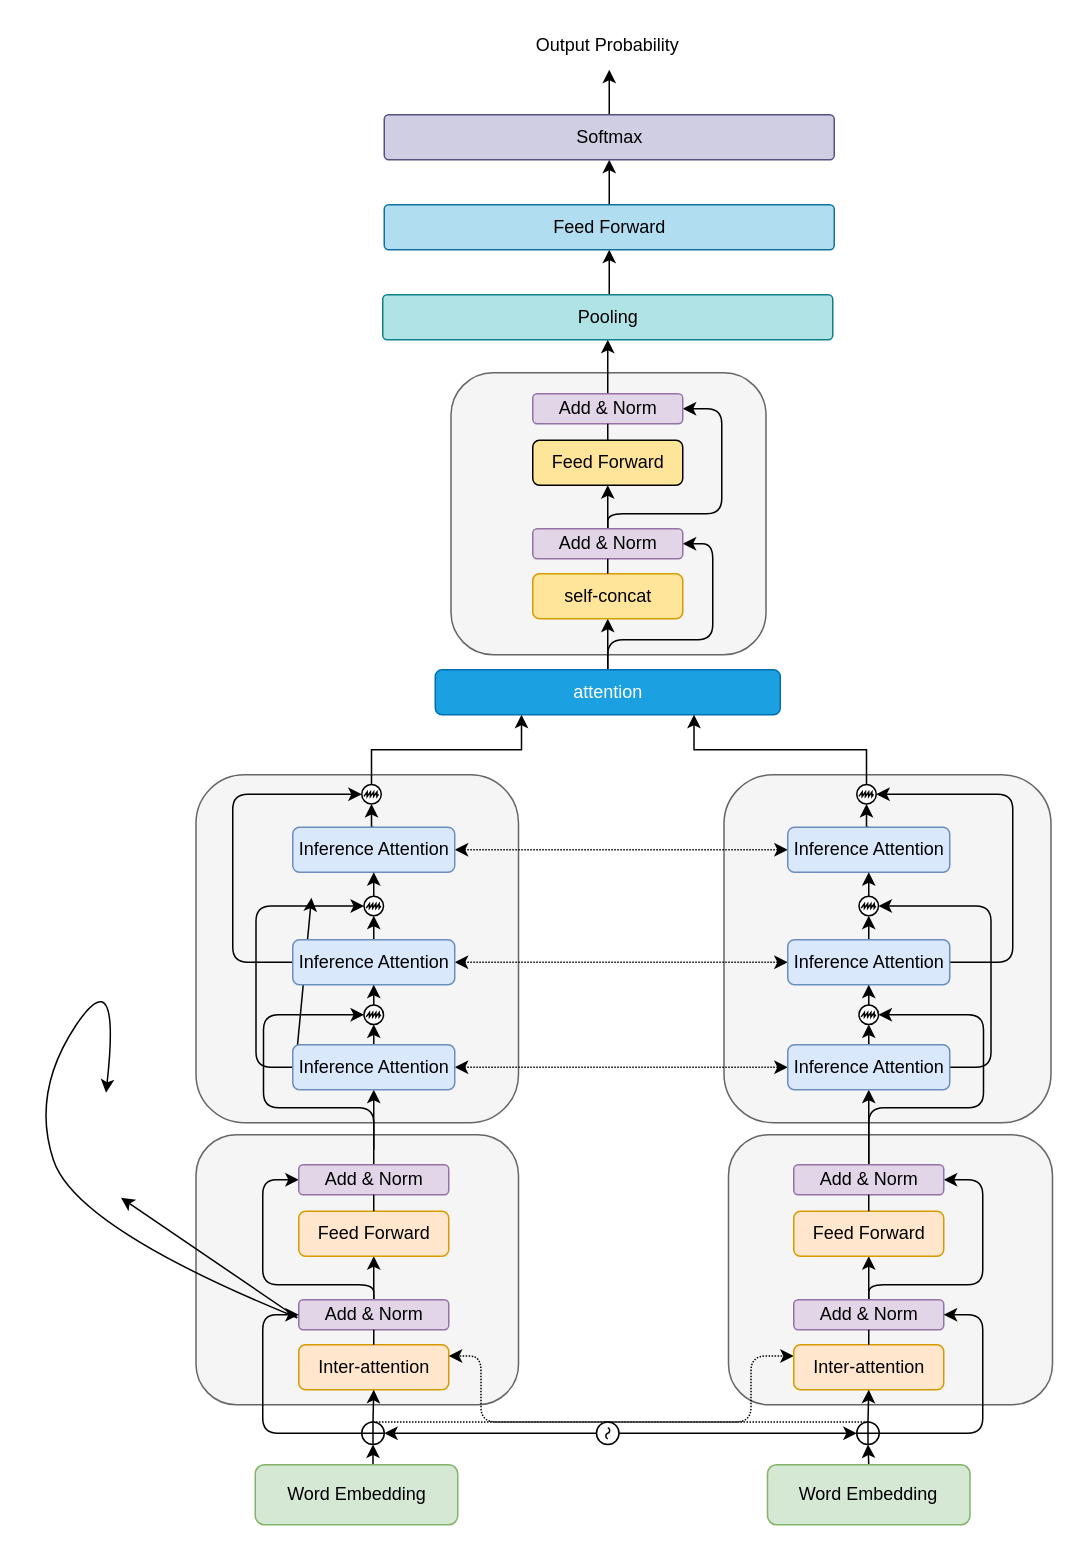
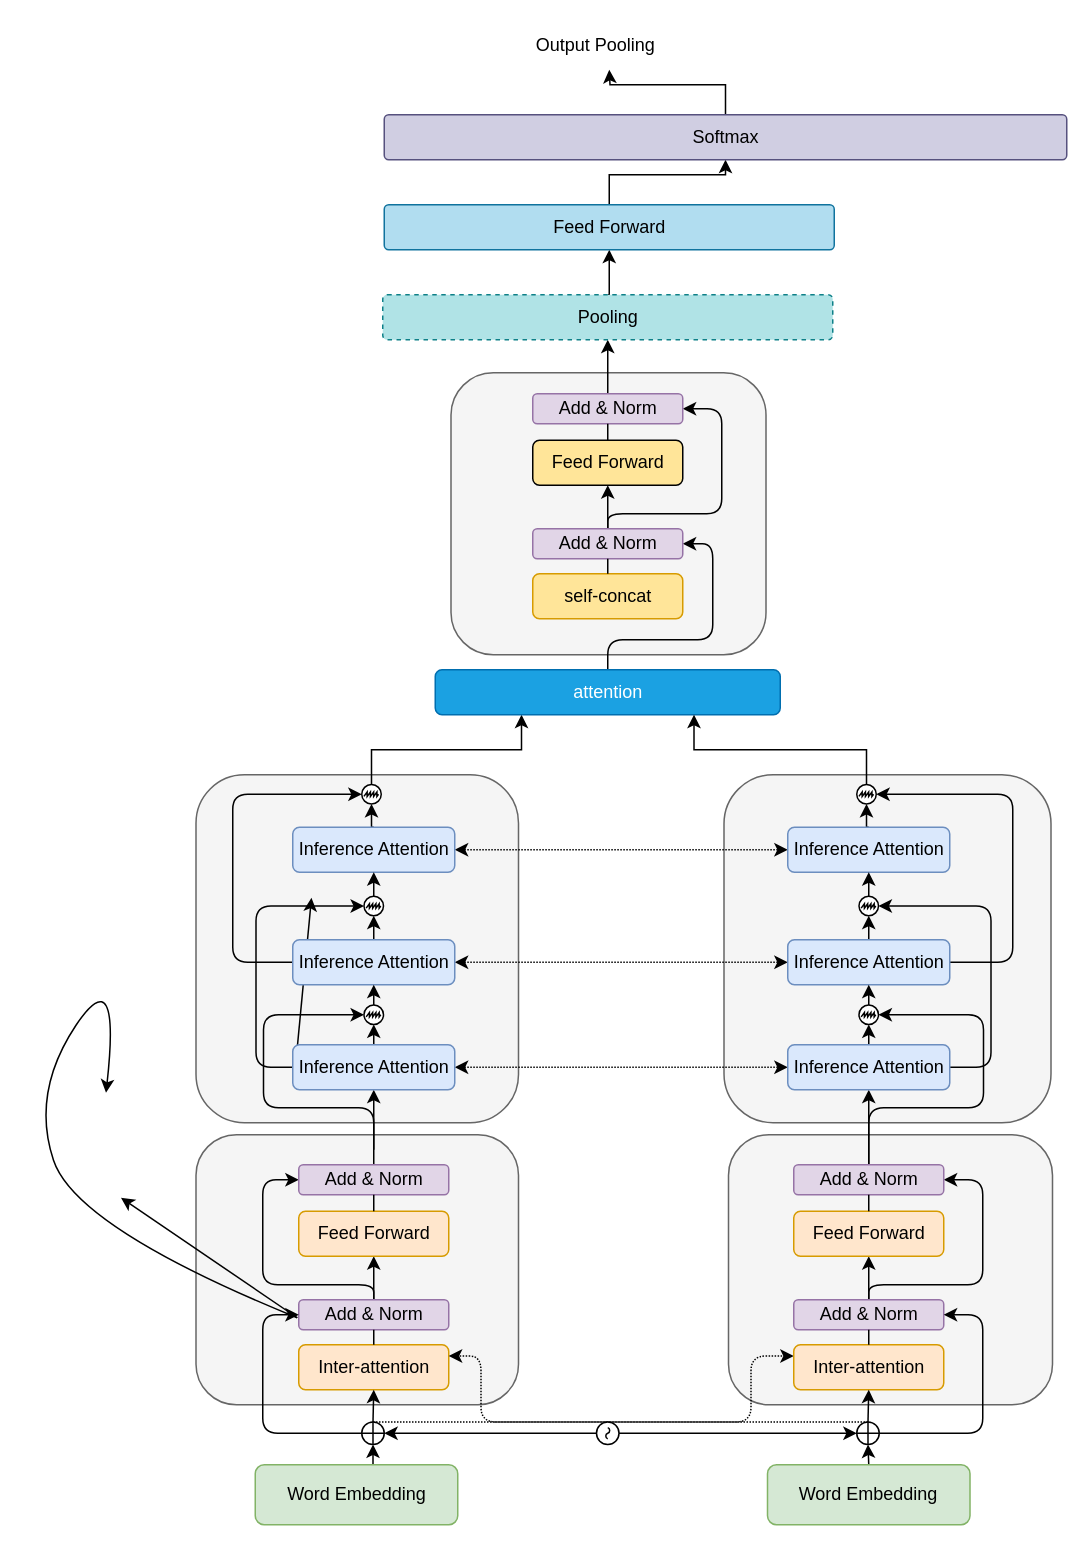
(618, 46) -> (600, 46)
(609, 137) -> (725, 137)
(608, 317) -> (608, 317)
(608, 636) -> none
